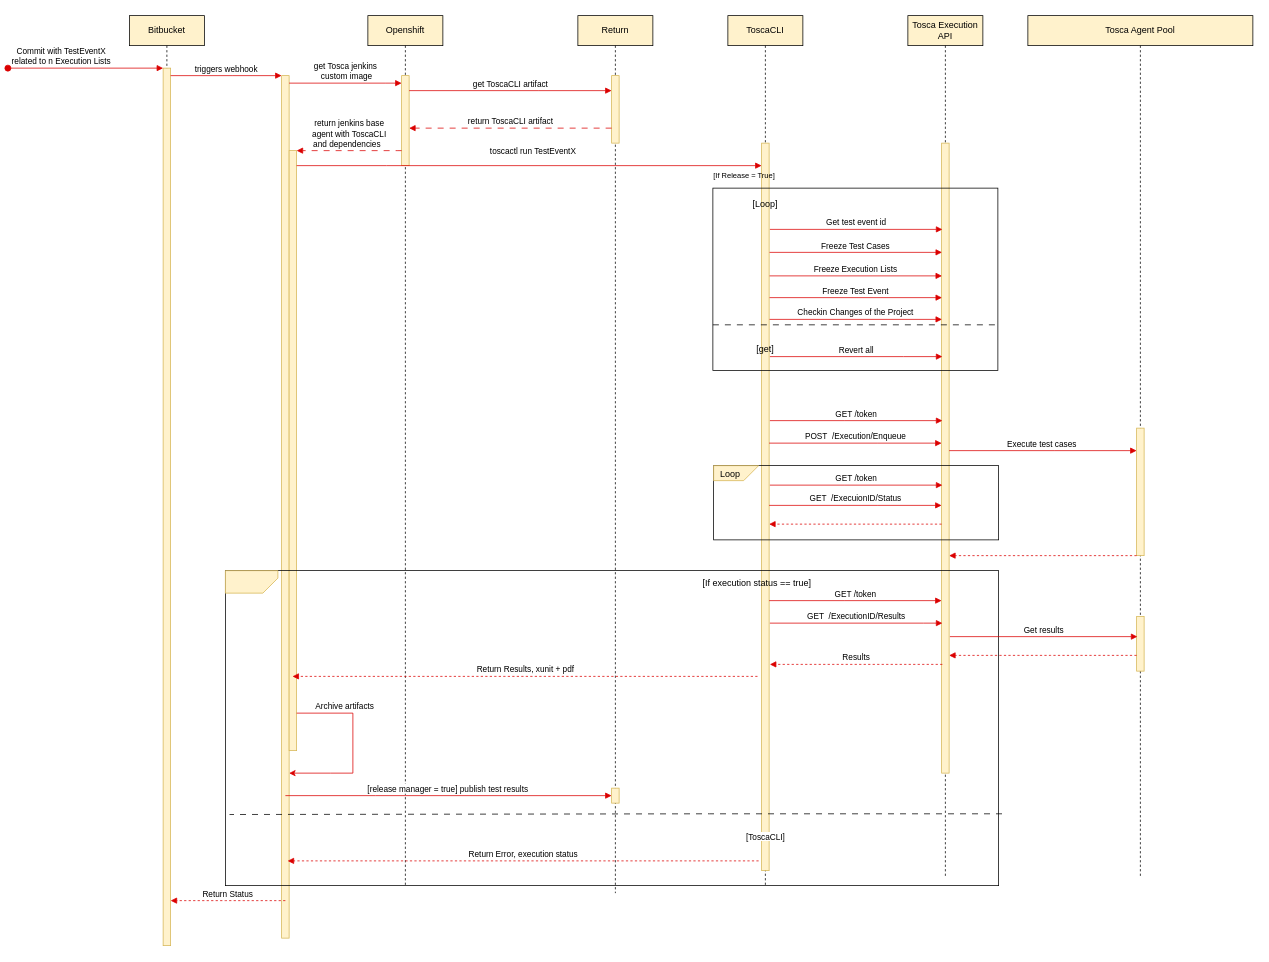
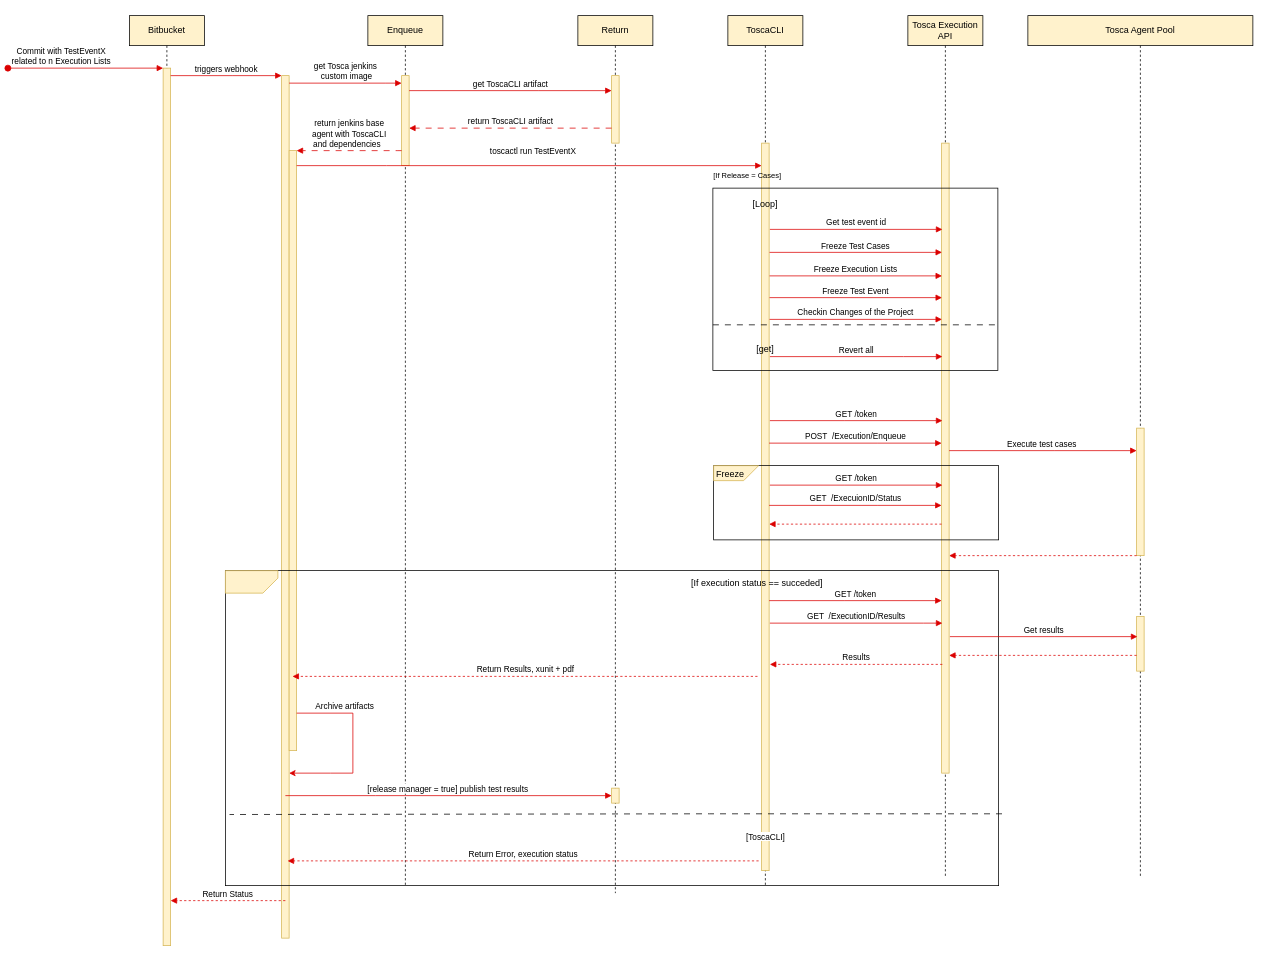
(405, 30) -> (405, 30)
(757, 175) -> (759, 175)
(731, 474) -> (731, 474)
(757, 583) -> (757, 583)
